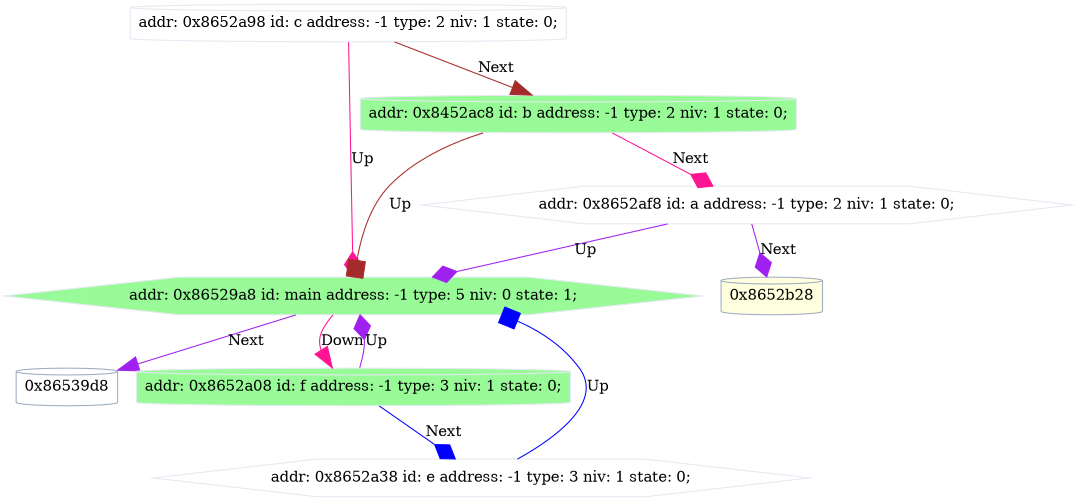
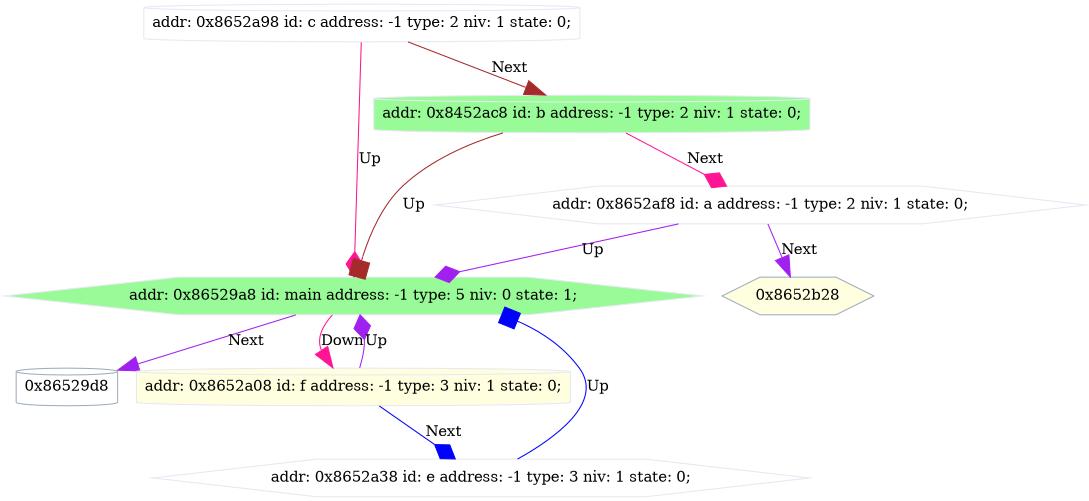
(756, 238) -> (775, 241)
(772, 296) -> (798, 296)
(67, 387) -> (67, 387)
(353, 387) -> (353, 387)
